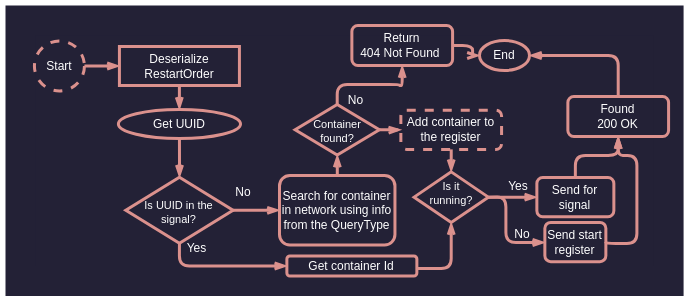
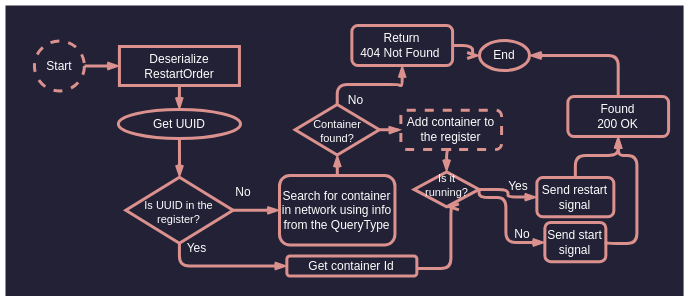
(451, 197) -> (447, 189)
(575, 198) -> (575, 198)
(179, 213) -> (179, 213)
(575, 243) -> (575, 243)
